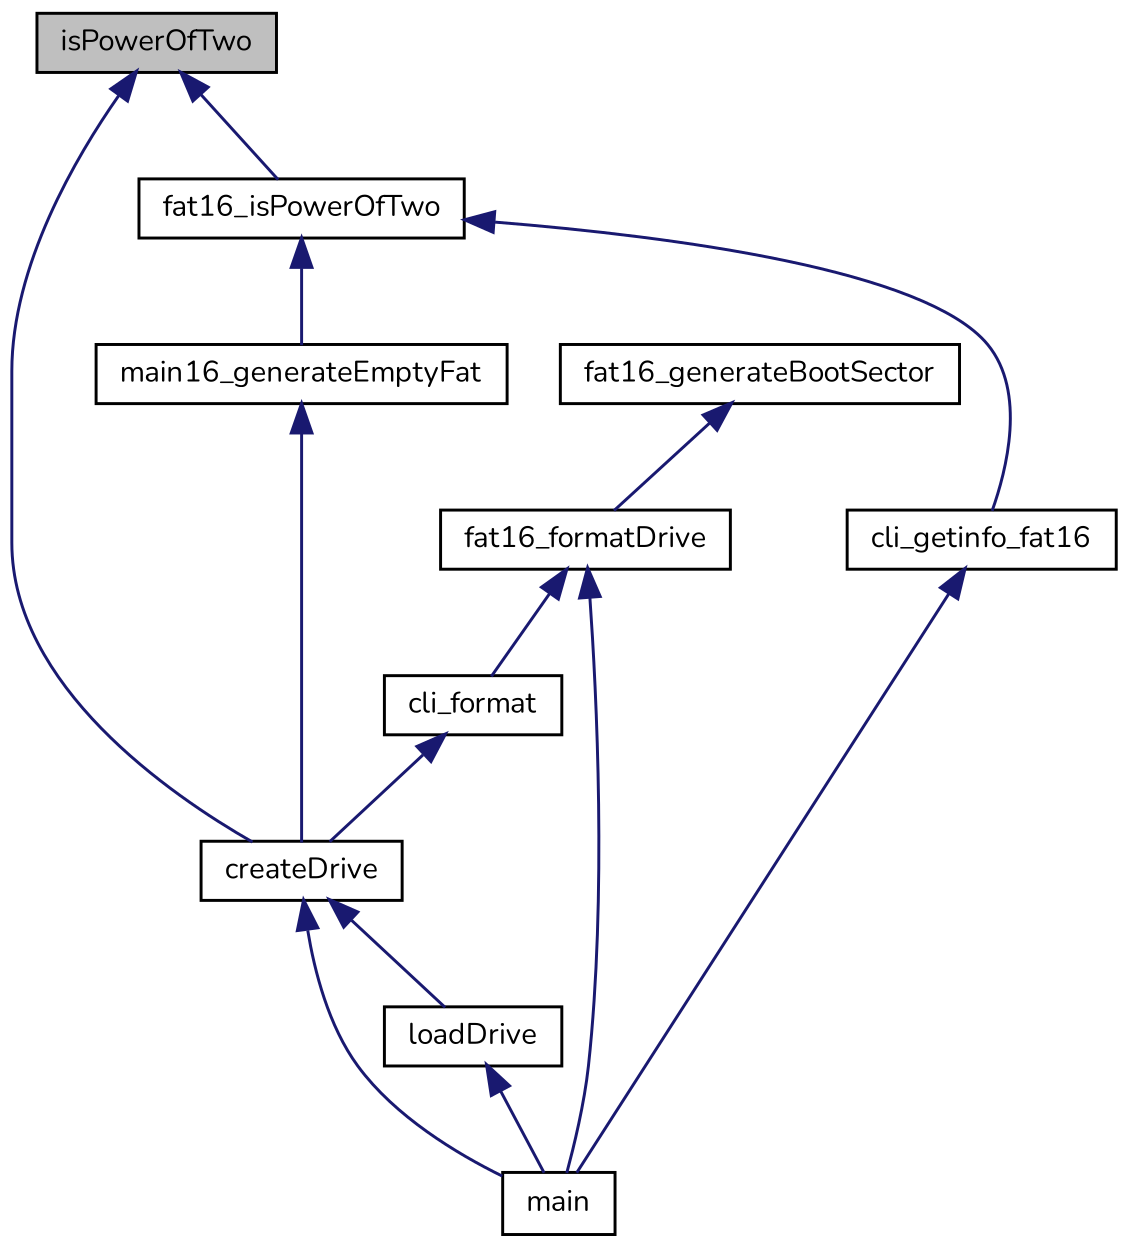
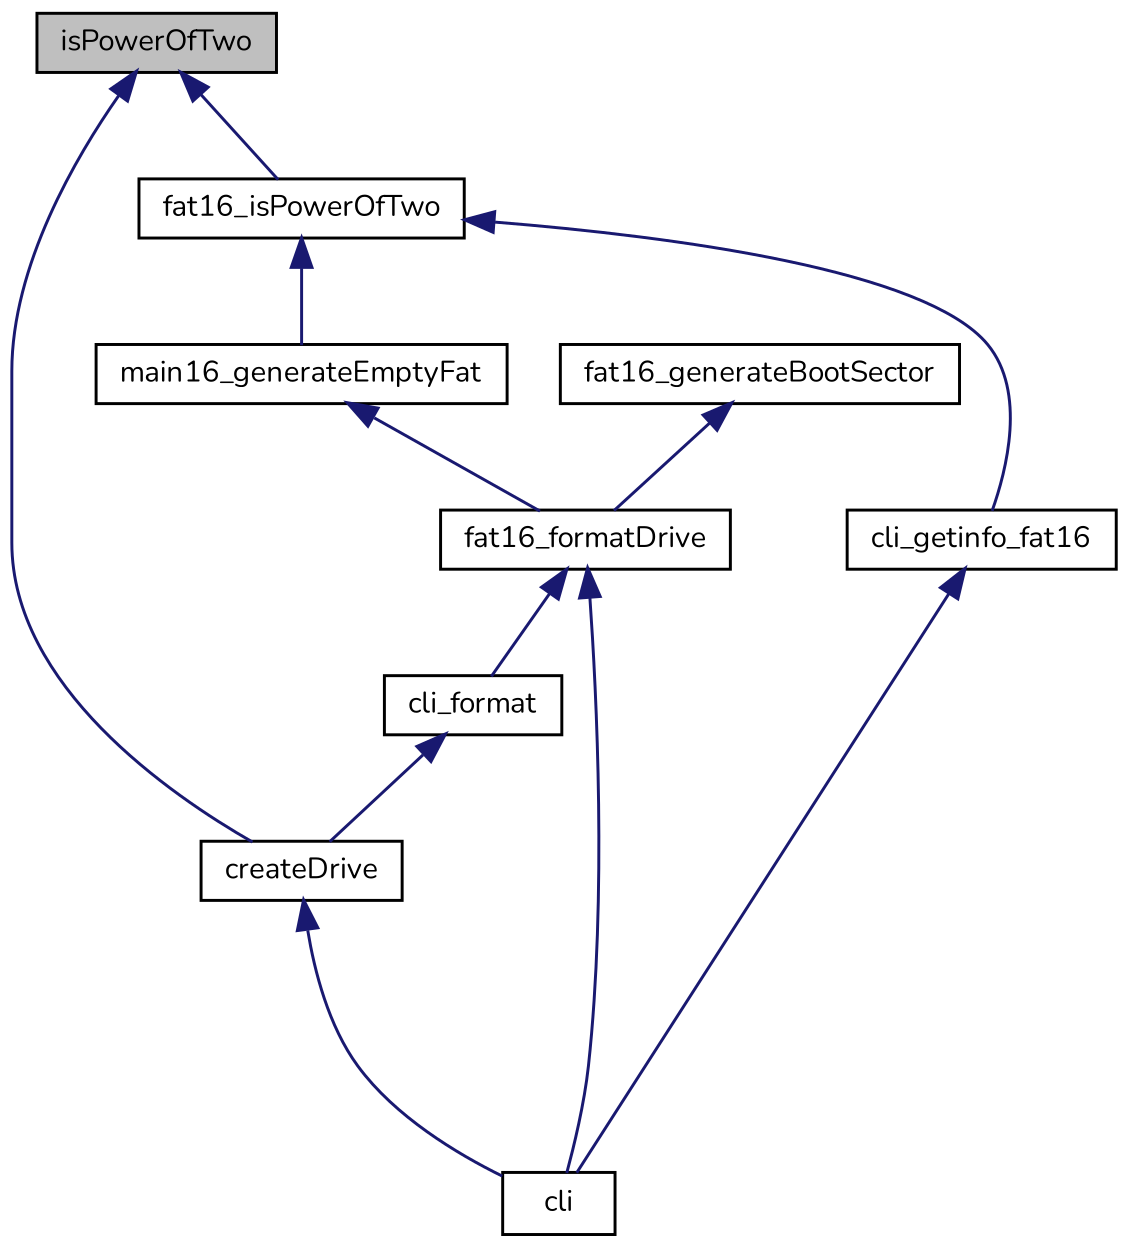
(302, 638) -> (457, 464)
(473, 1036) -> none
(559, 1203) -> (559, 1203)
